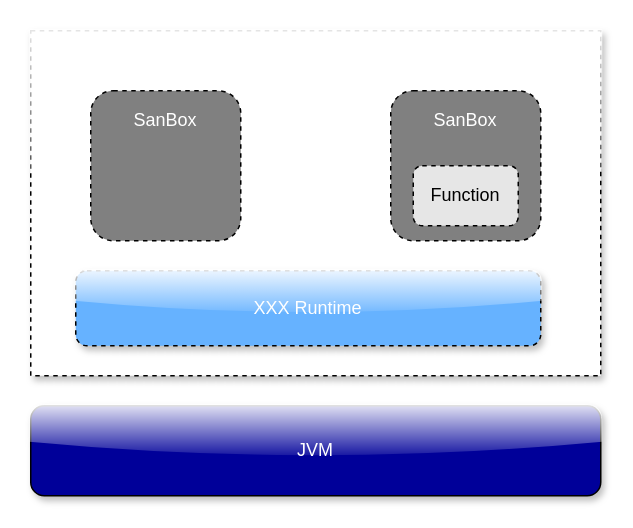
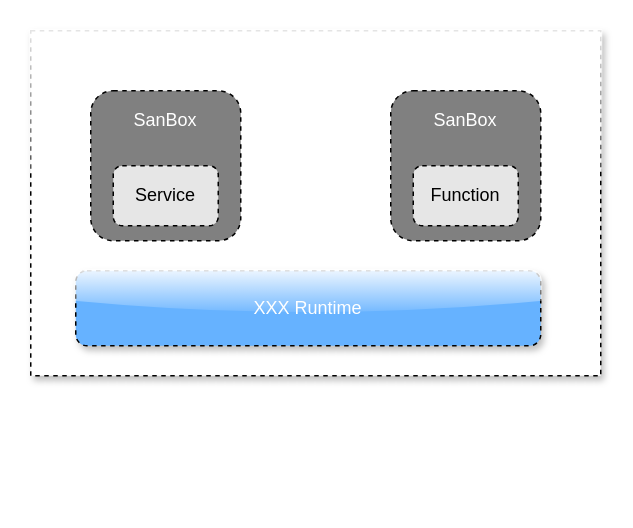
none -> (166, 196)
(316, 451) -> none
